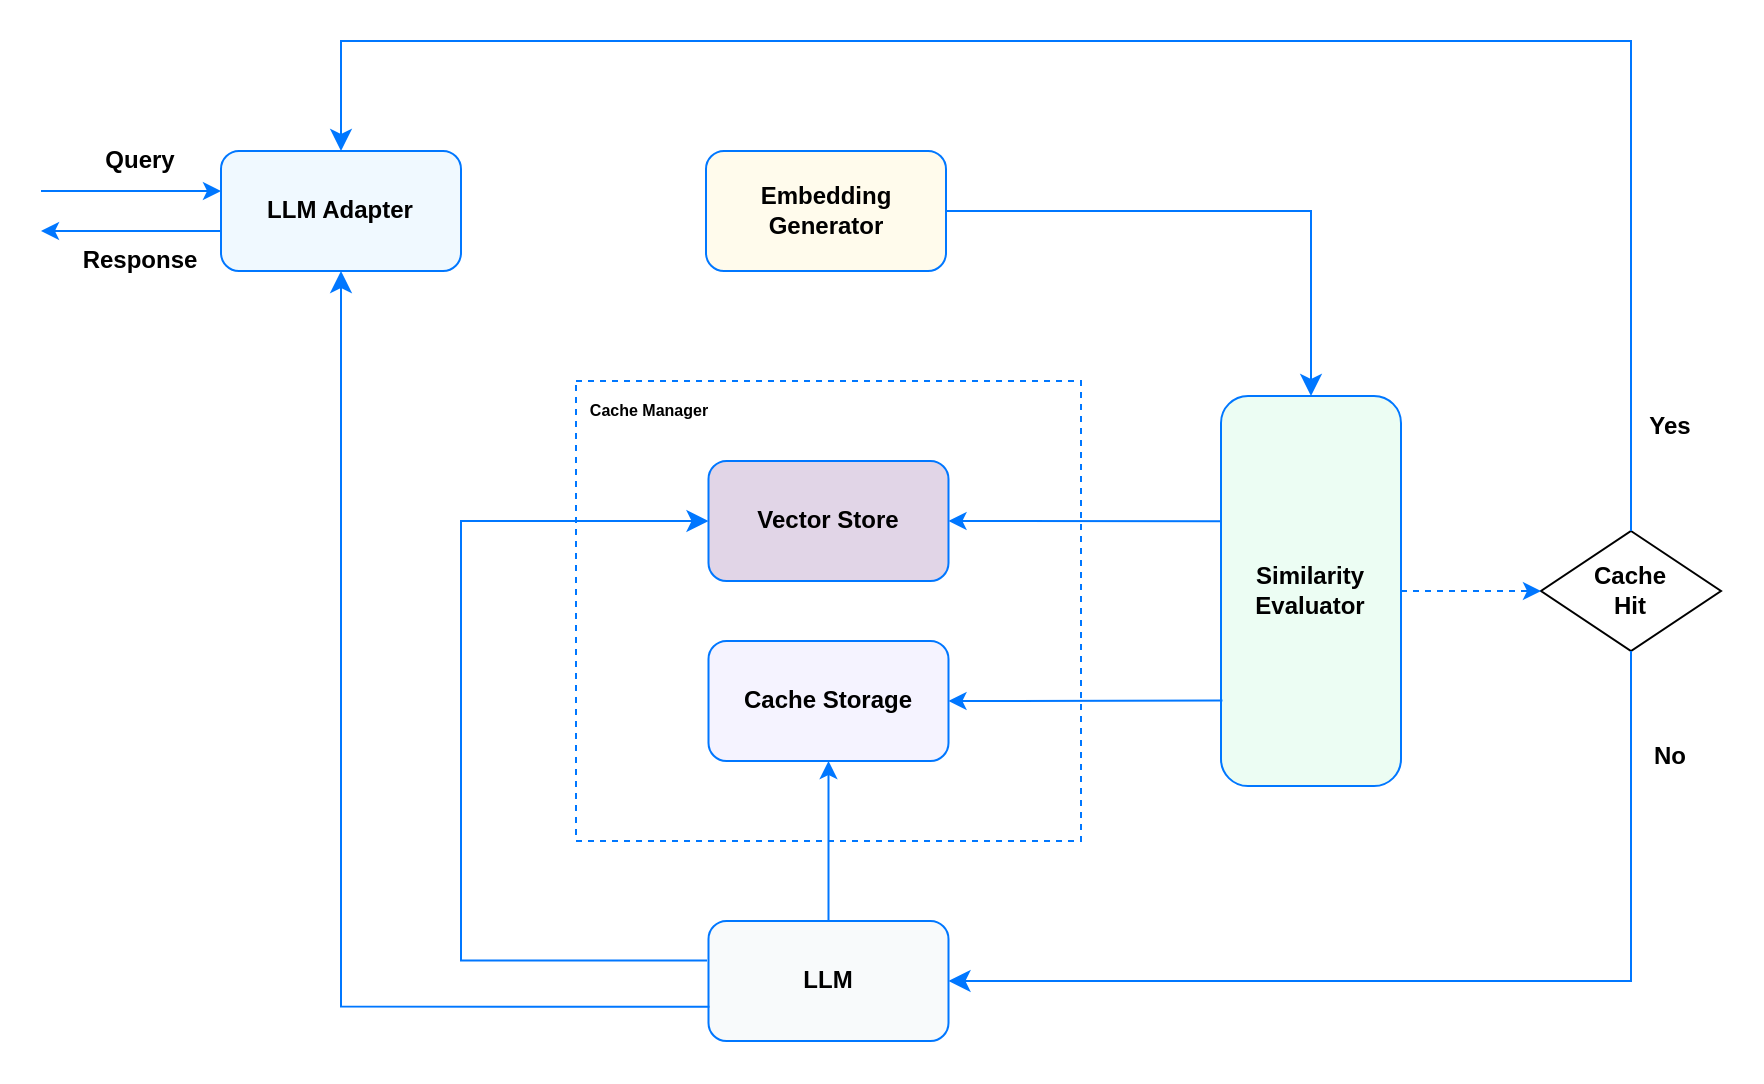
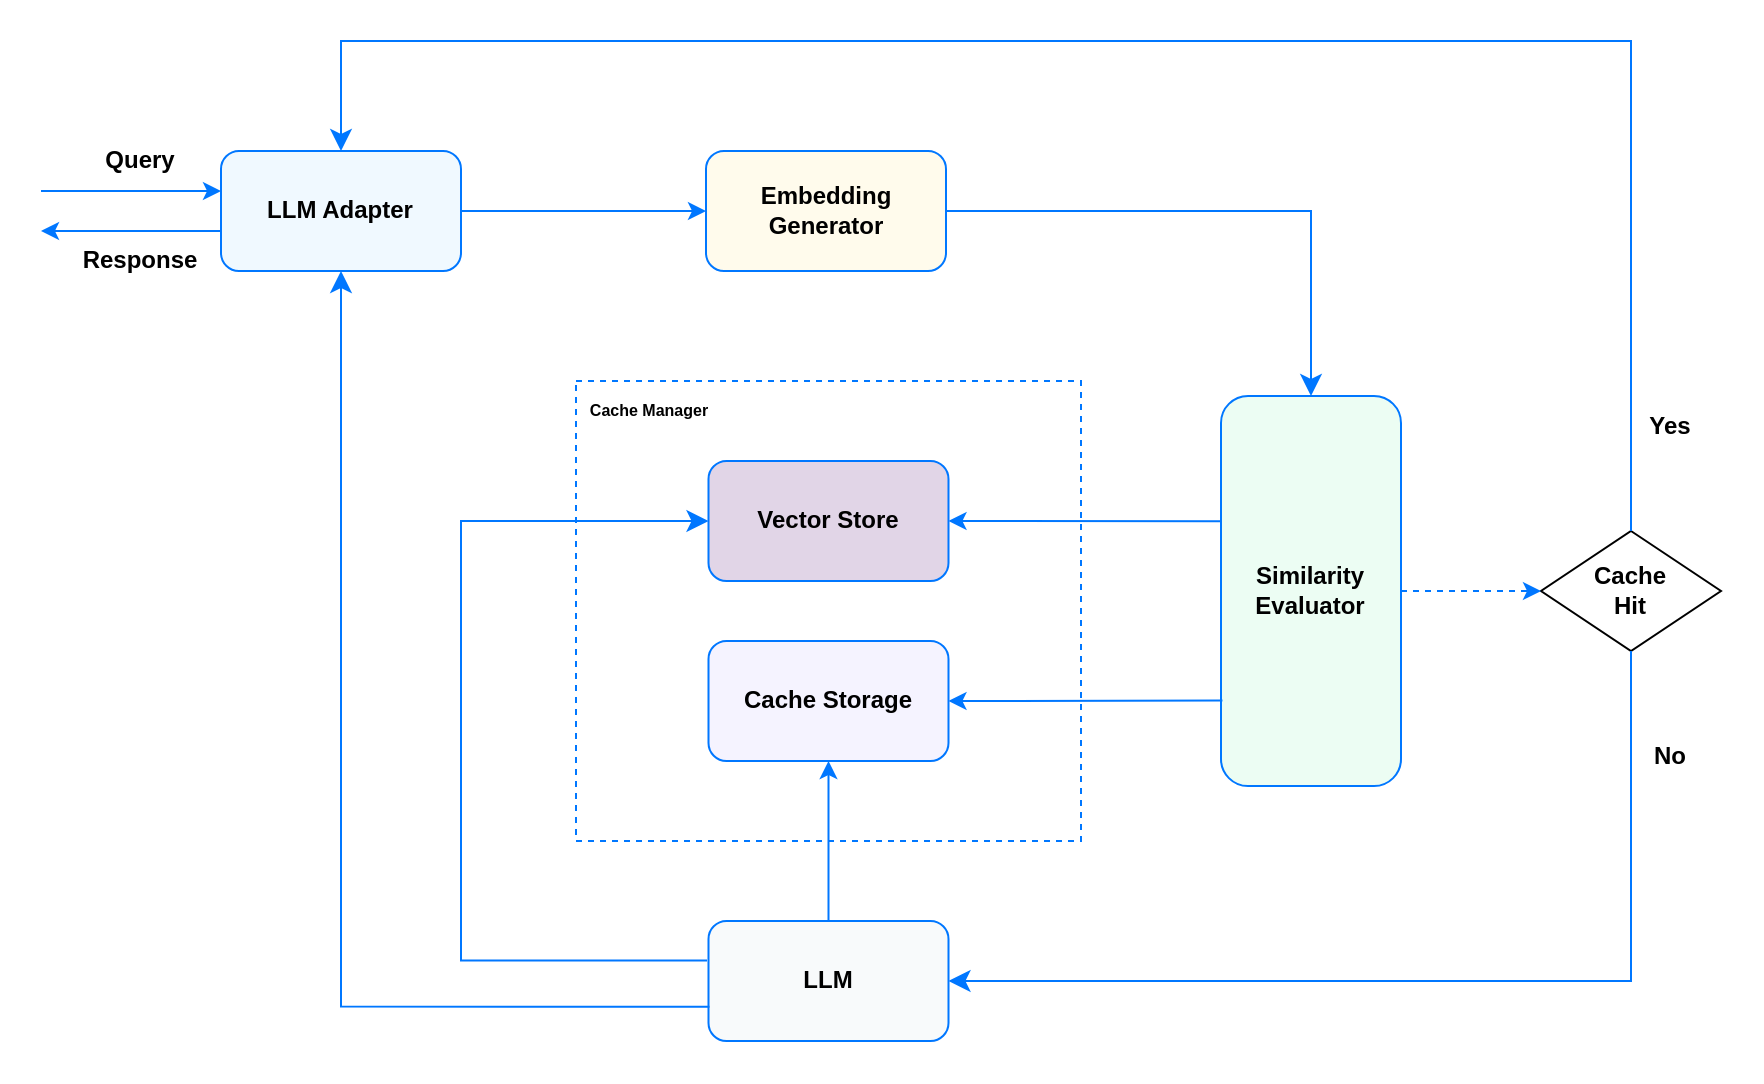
none -> (577, 211)
